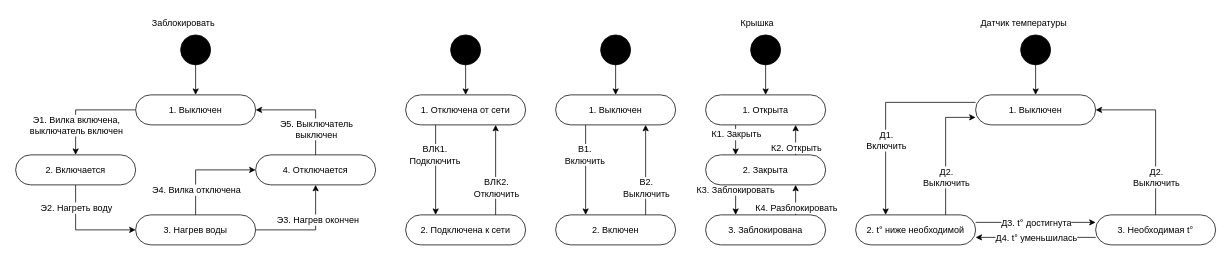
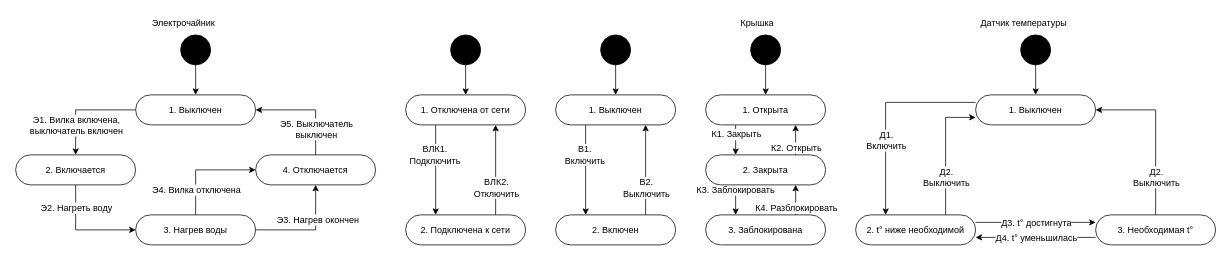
(185, 23) -> (185, 23)
